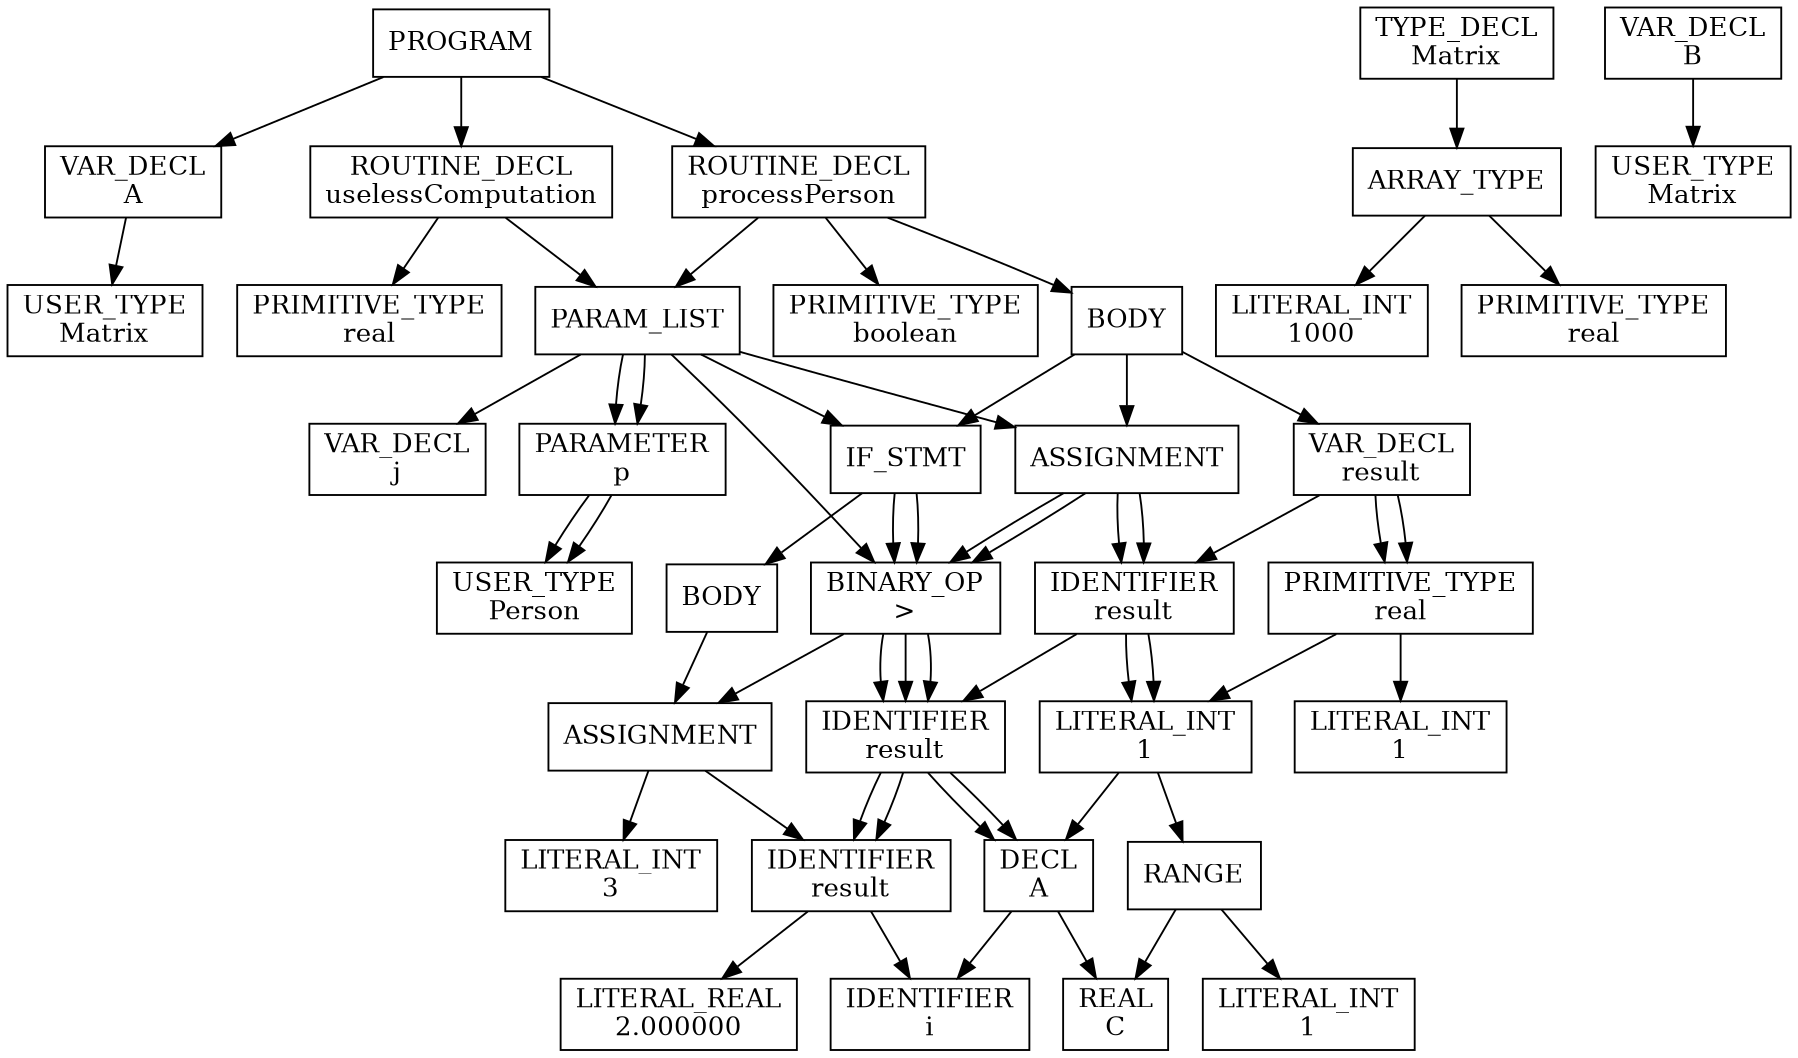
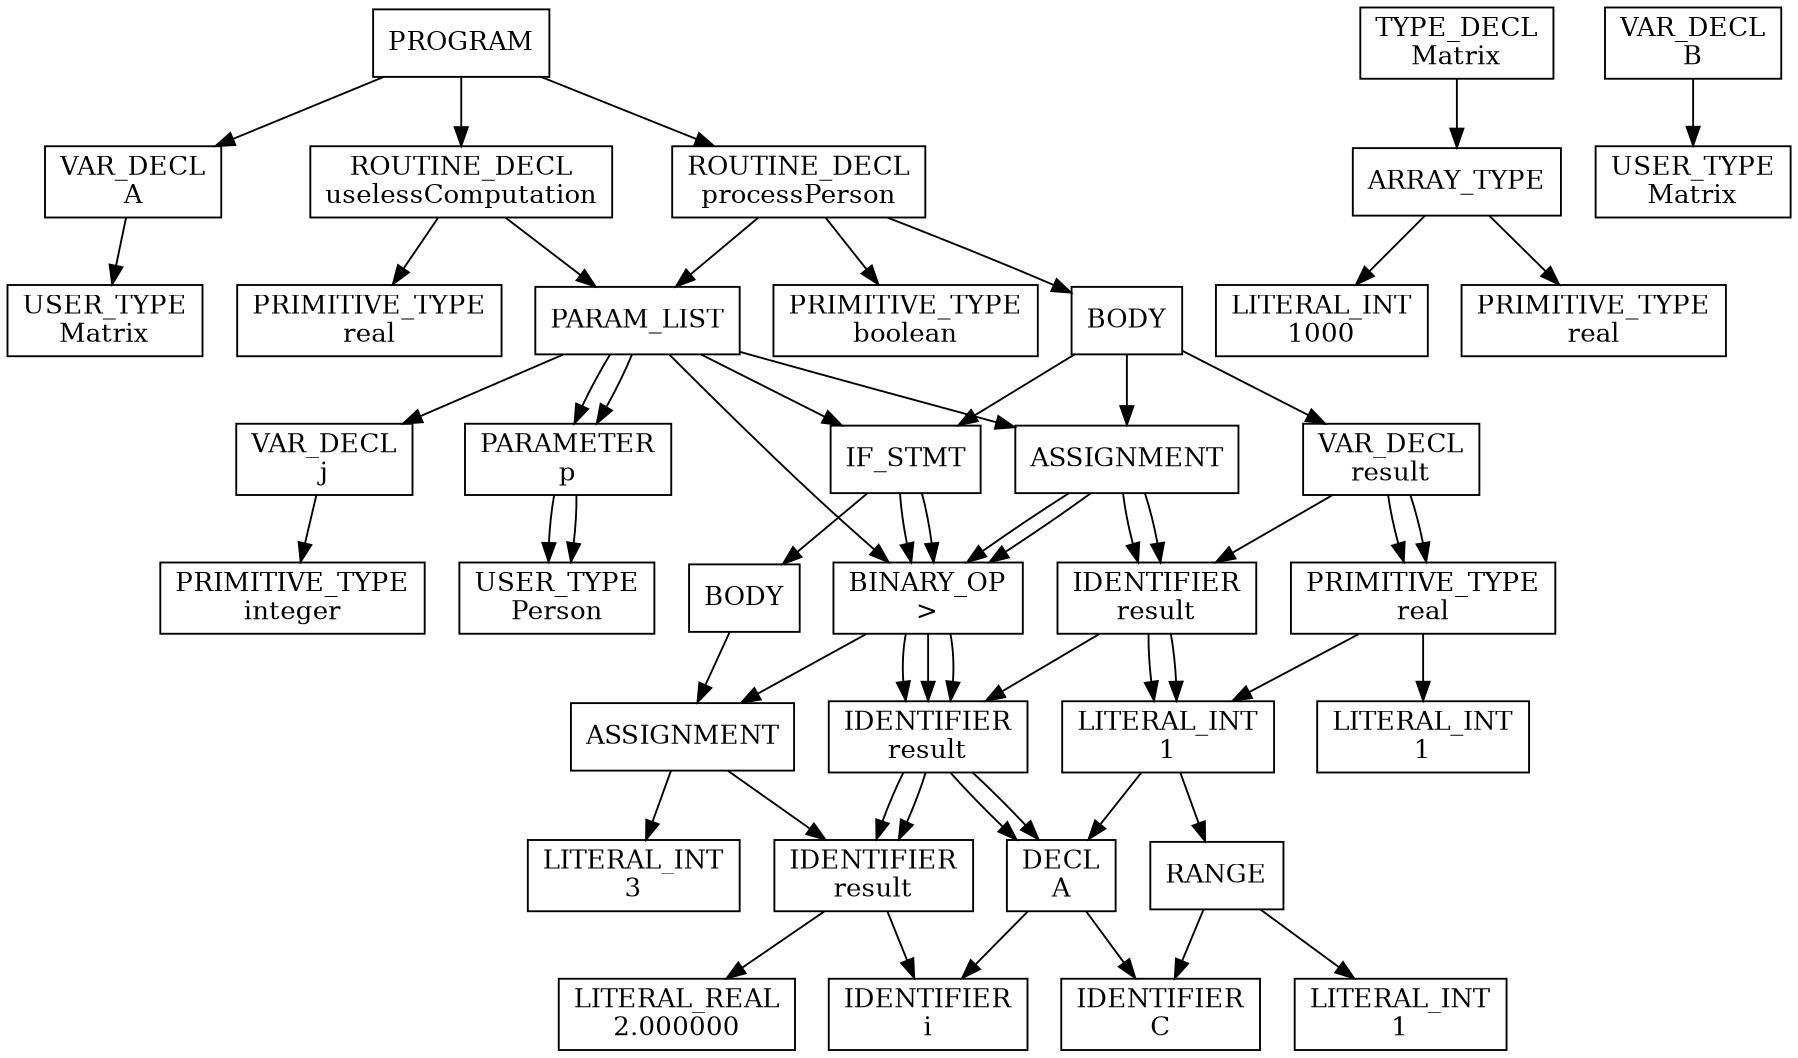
none -> (292, 598)
(1116, 1014) -> (1161, 1014)
